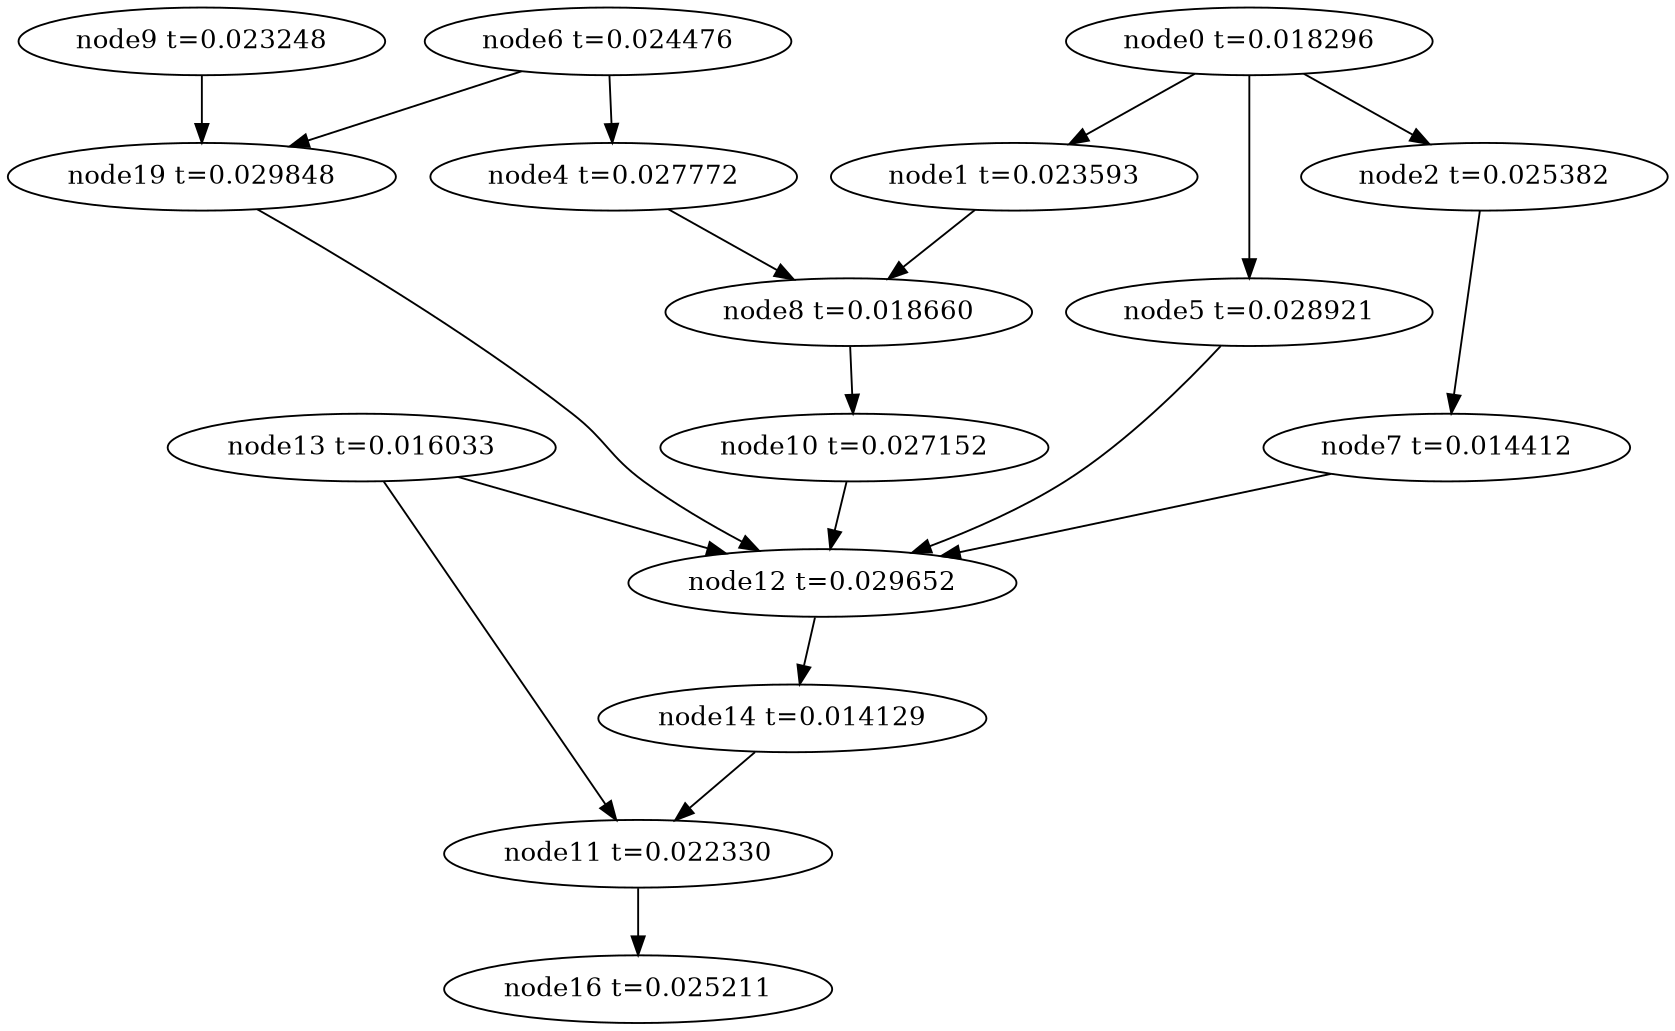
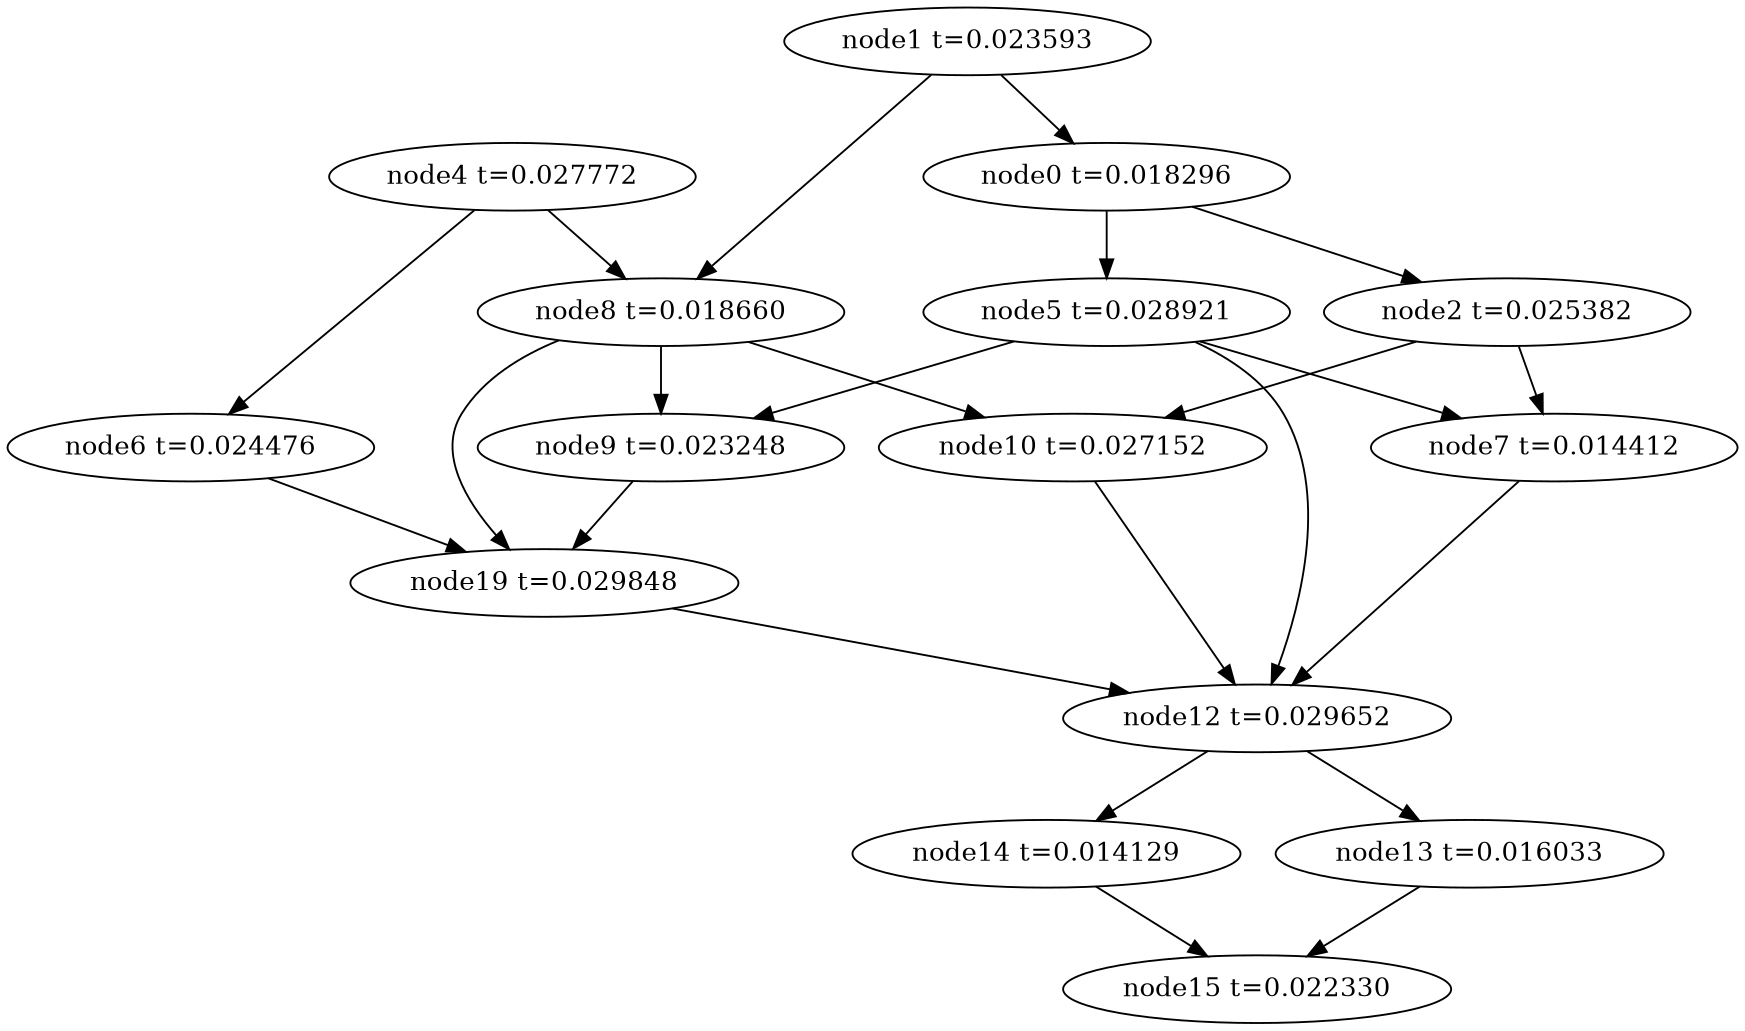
(610, 100) -> (359, 306)
(1140, 104) -> (1030, 103)
none -> (661, 371)
none -> (899, 375)
none -> (1289, 380)
none -> (1333, 381)
none -> (459, 419)
(583, 513) -> (1355, 781)
(638, 854) -> (1257, 989)
(638, 989) -> none
